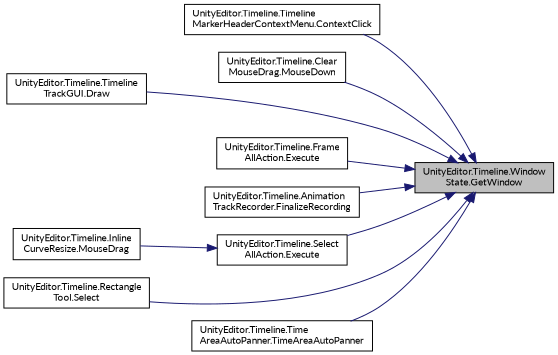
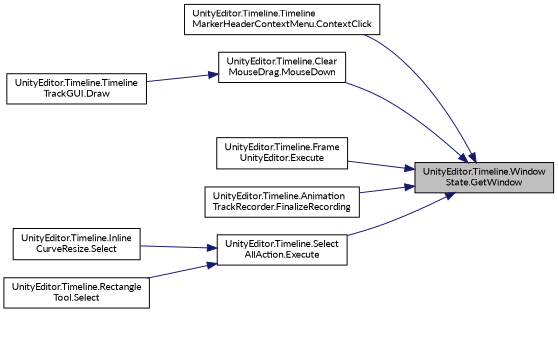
(301, 111) -> (178, 78)
(282, 153) -> (282, 153)
(77, 244) -> (77, 244)
(323, 292) -> (177, 272)
(282, 336) -> none
